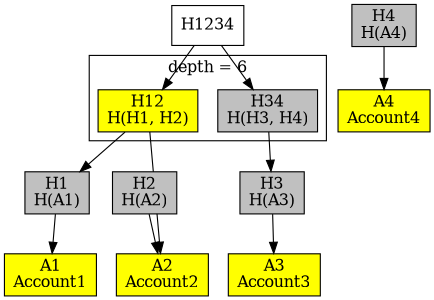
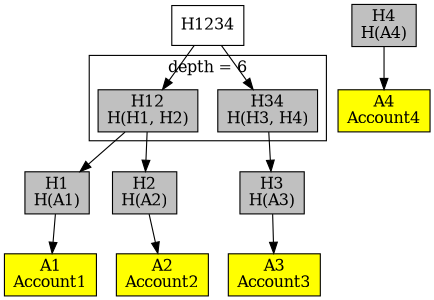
(148, 111) -> (148, 111)
(155, 187) -> (146, 148)
